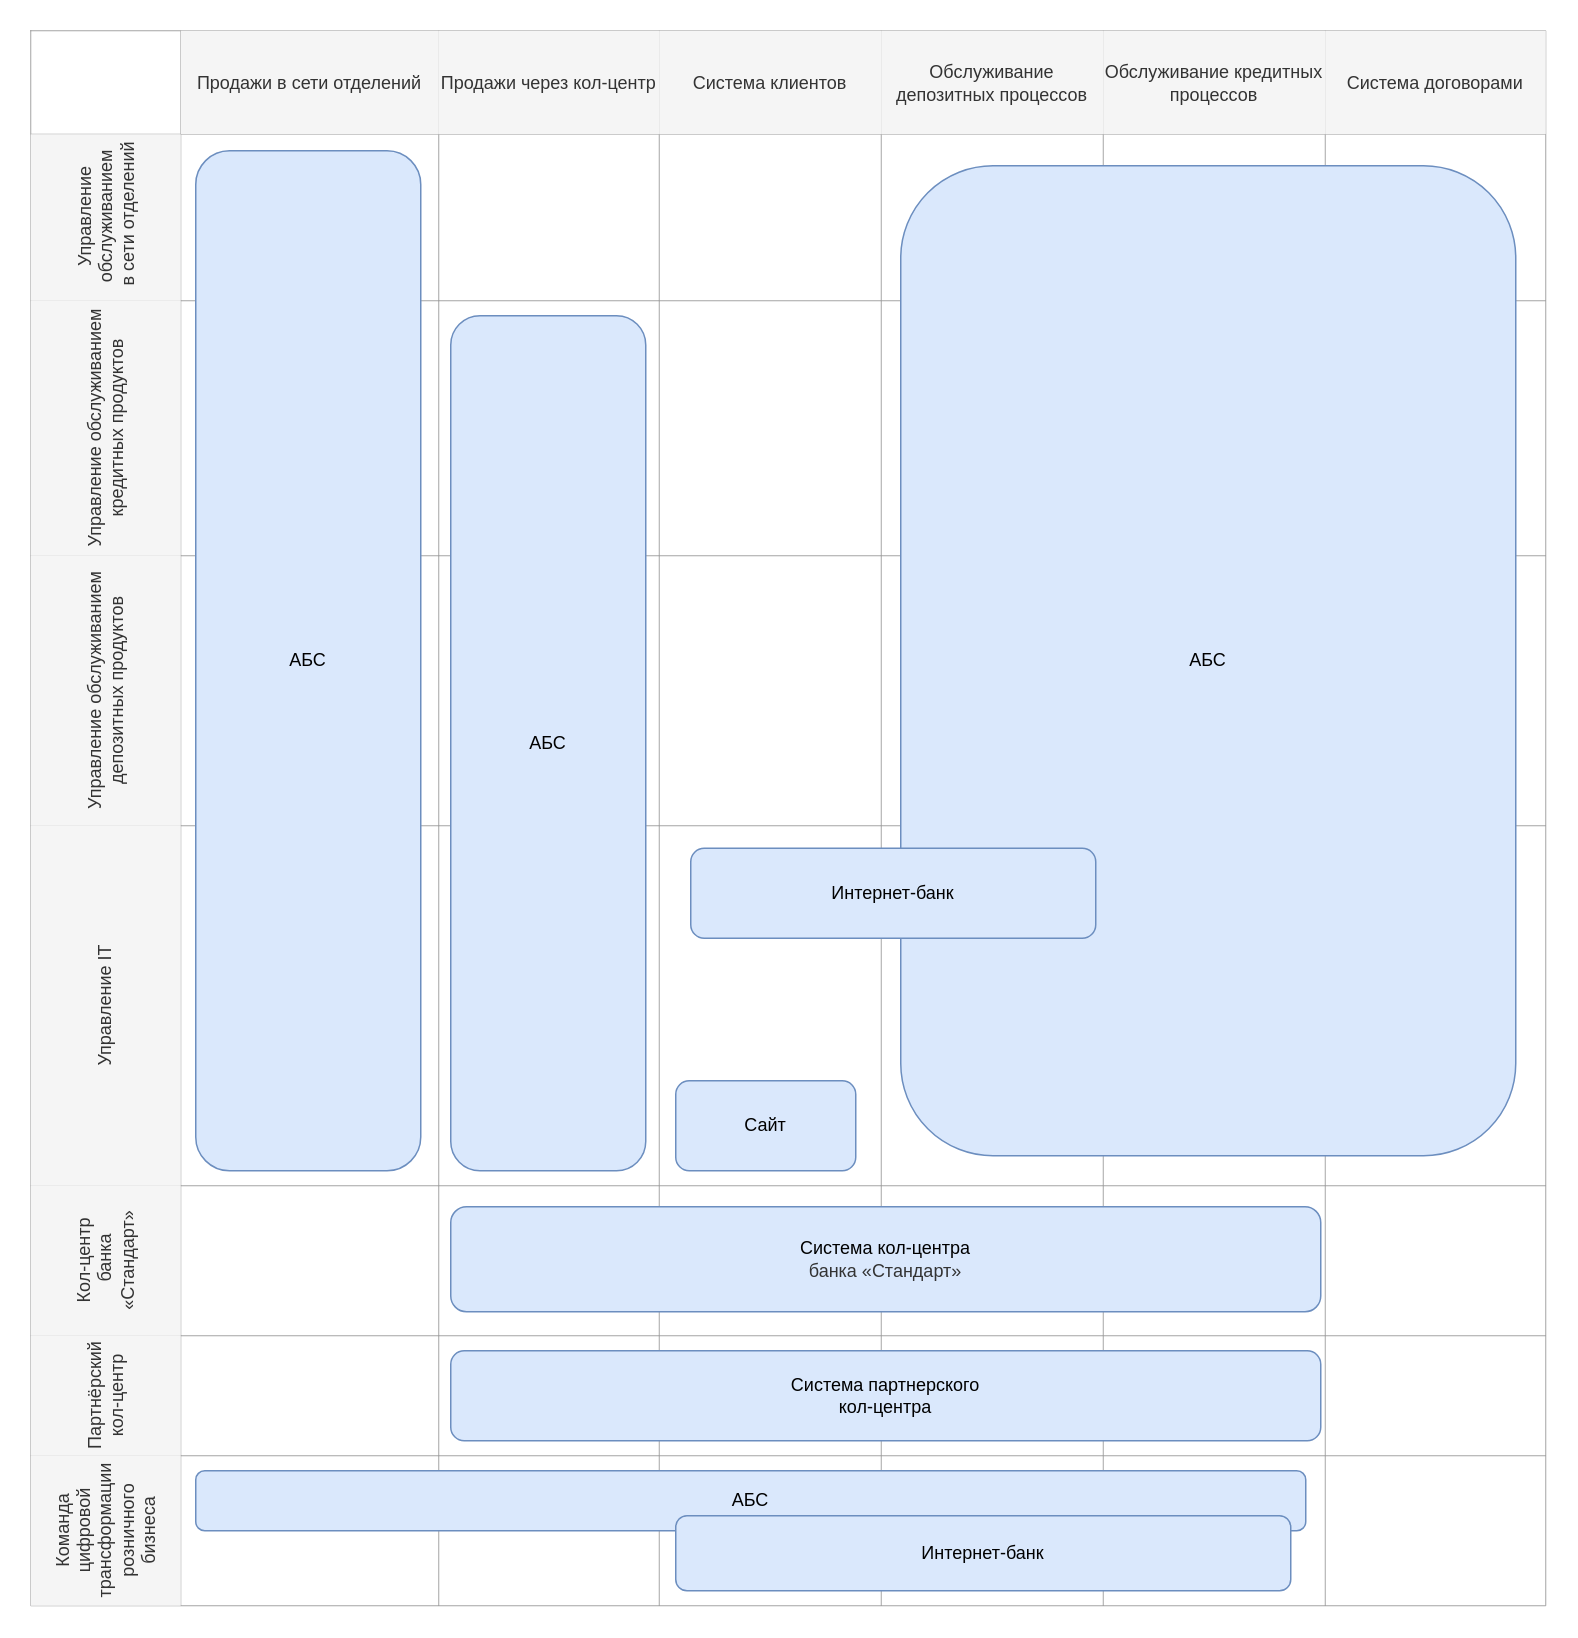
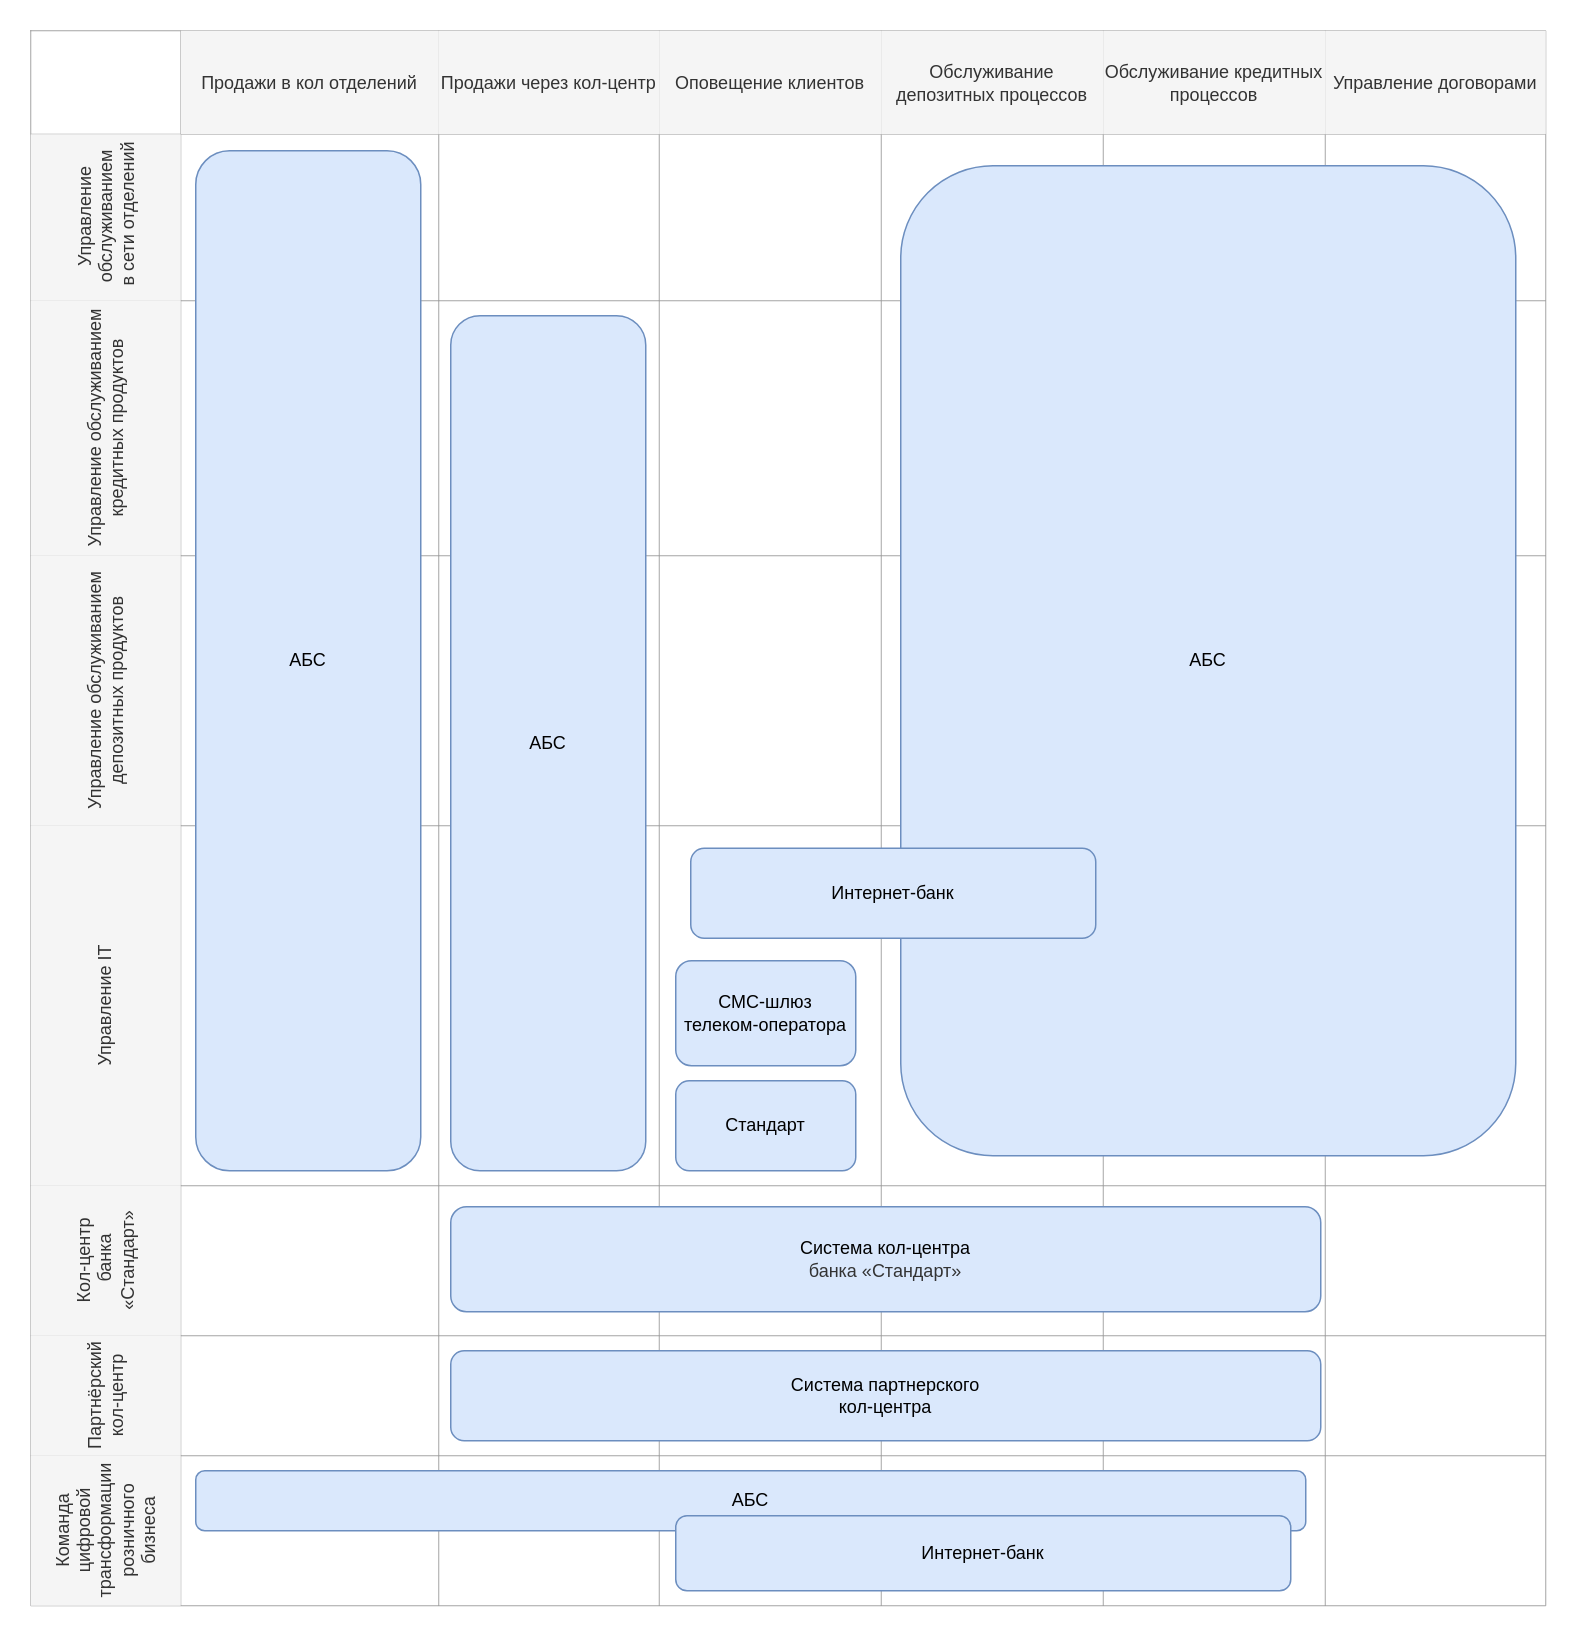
(310, 83) -> (310, 83)
(770, 83) -> (770, 83)
(1436, 83) -> (1436, 83)
none -> (766, 1013)
(766, 1126) -> (766, 1126)
